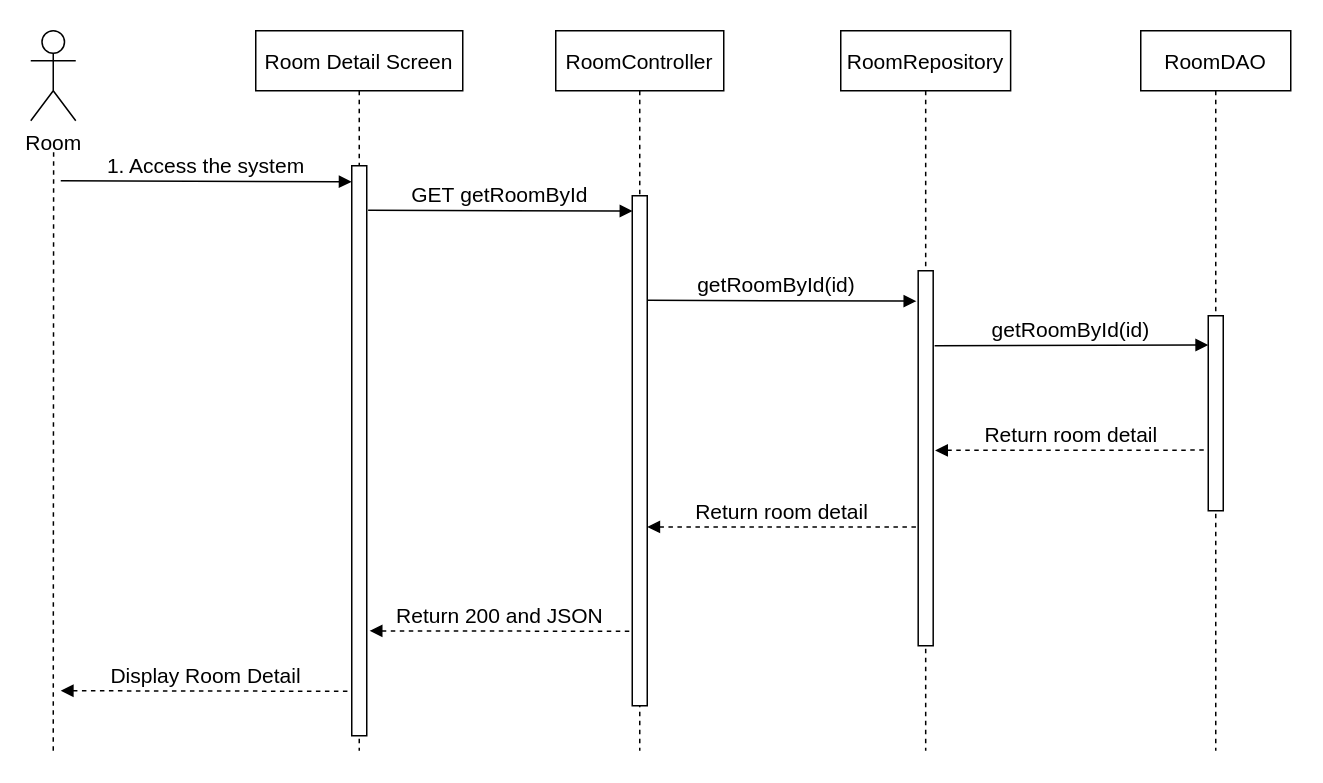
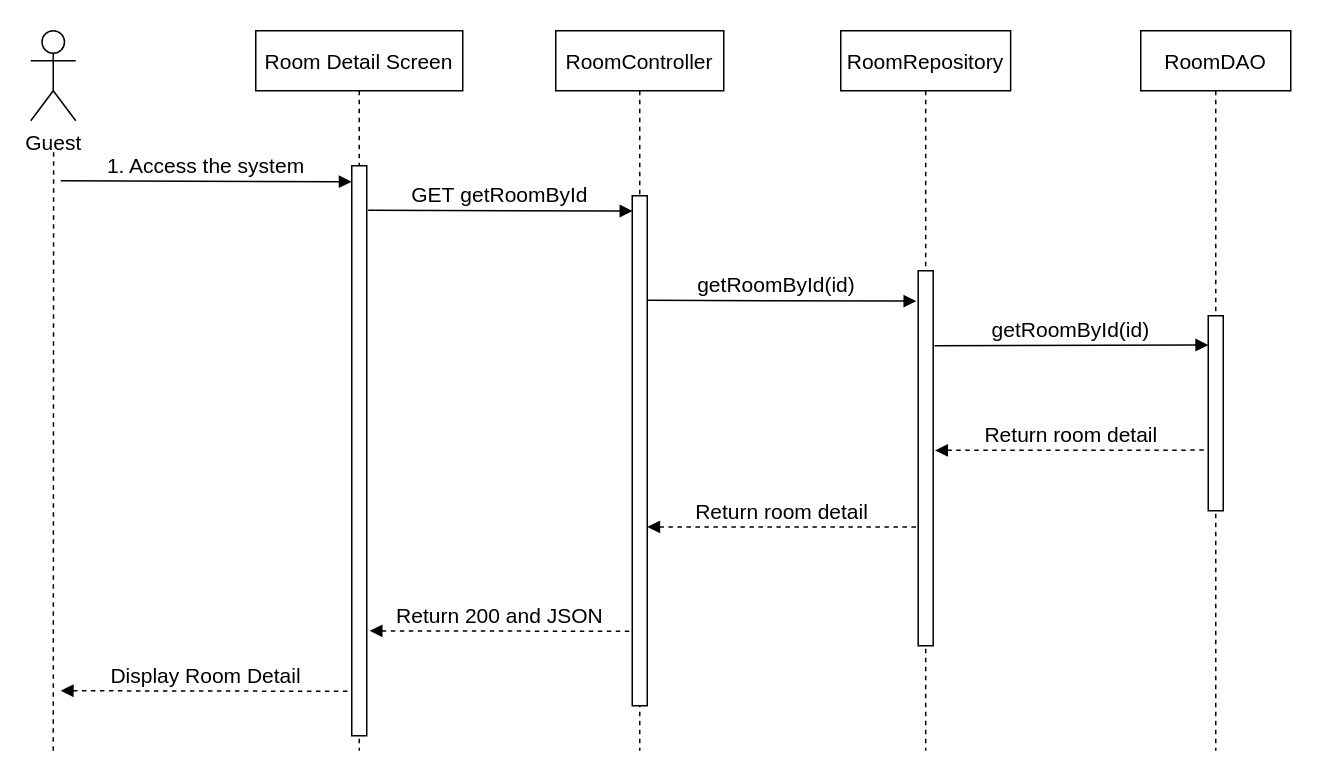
(54, 144) -> (54, 144)
